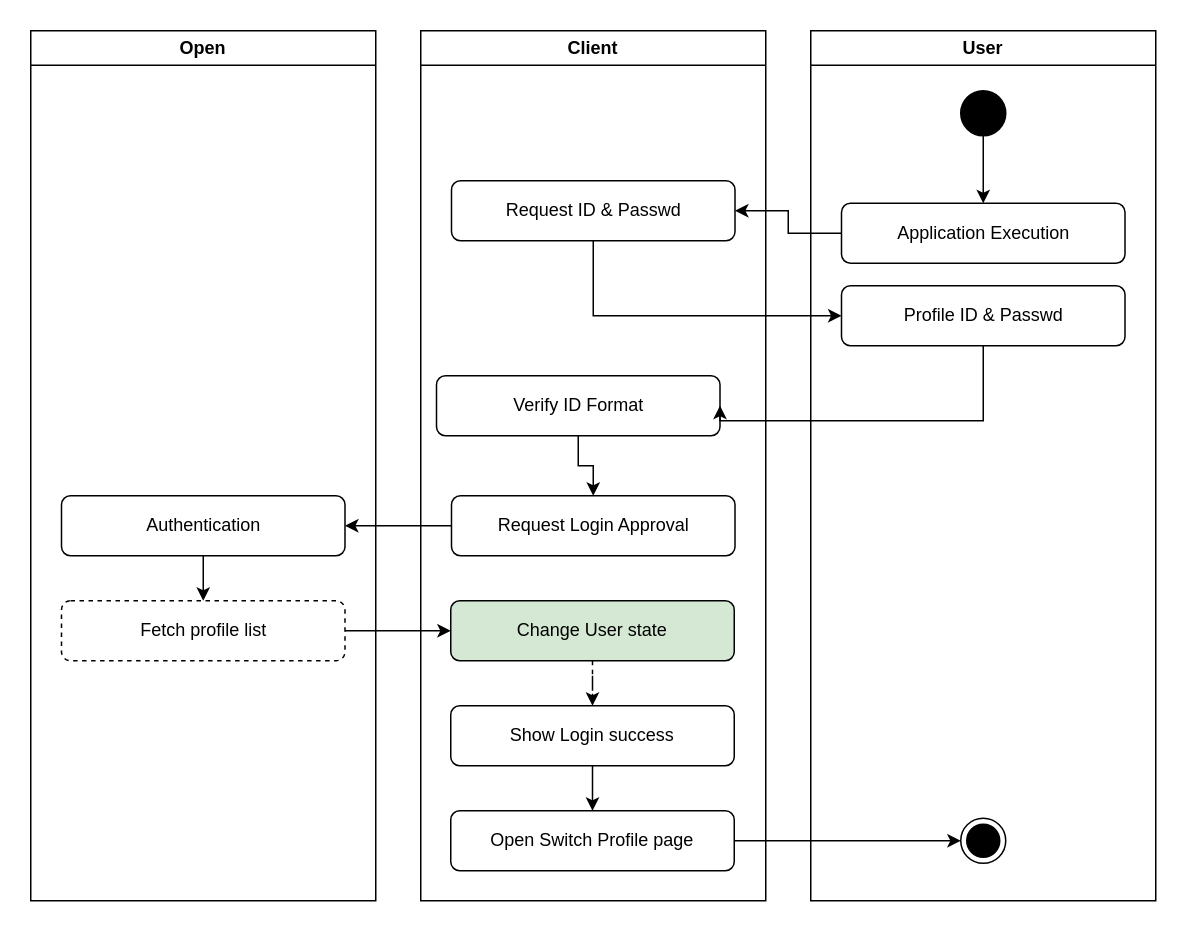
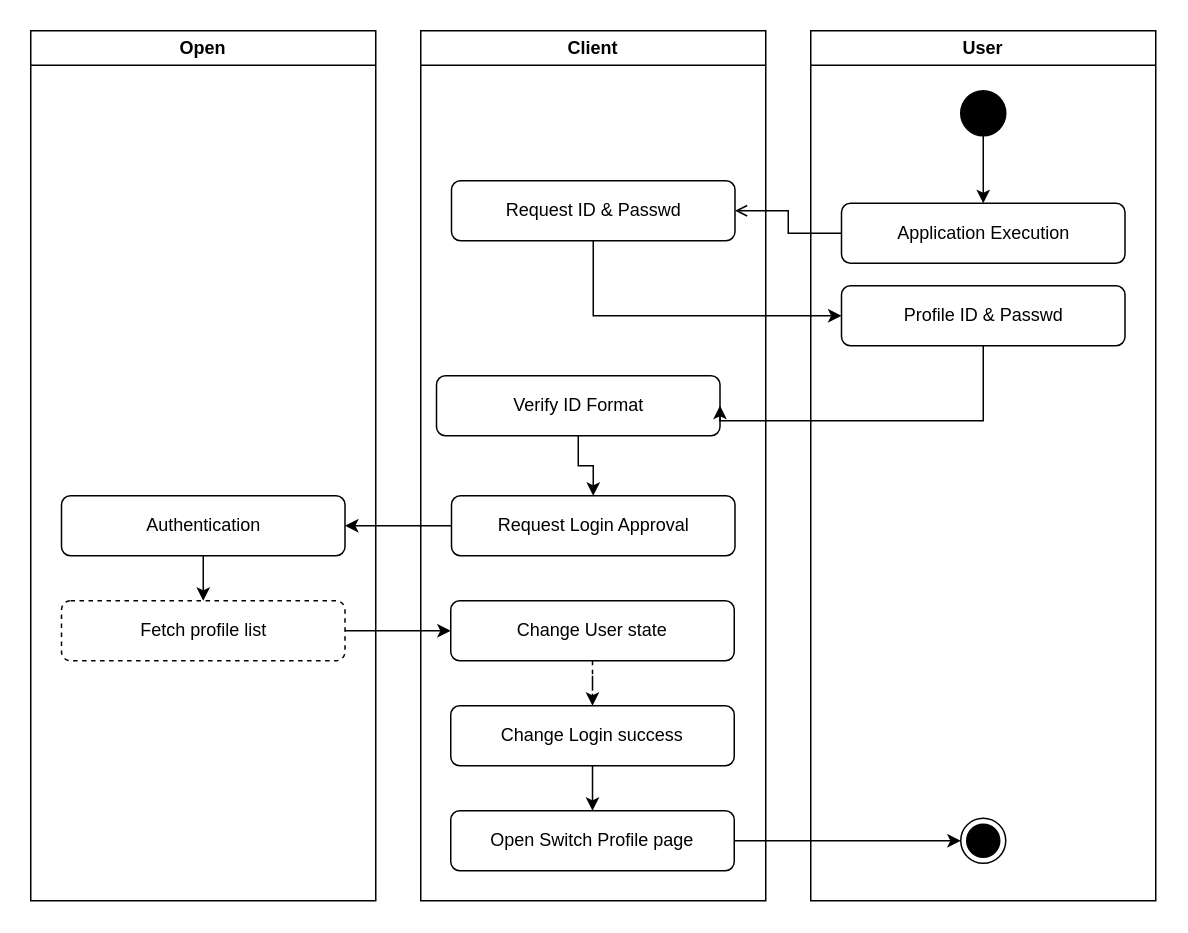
(747, 211) -> (743, 211)
(593, 631) -> (593, 631)
(593, 736) -> (593, 736)
